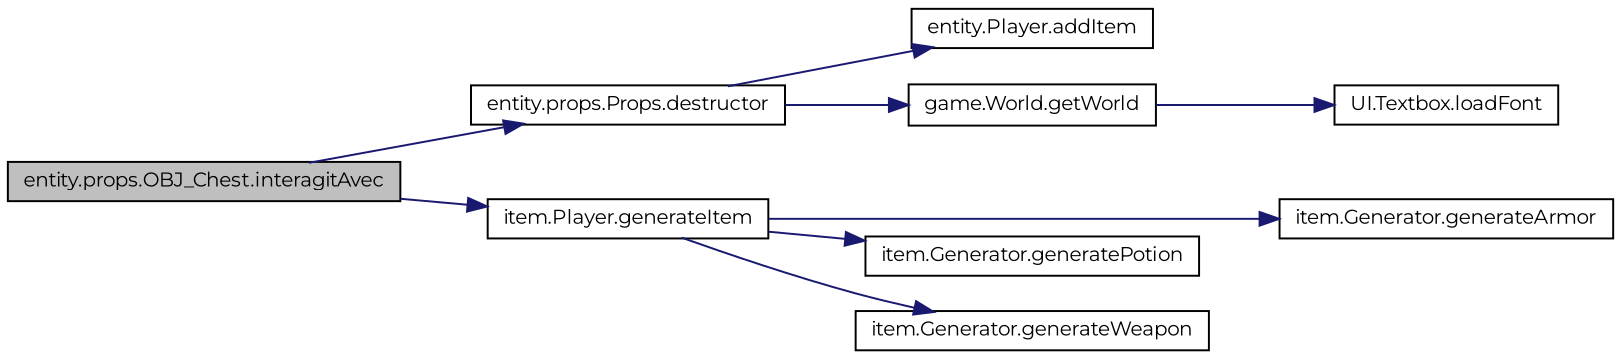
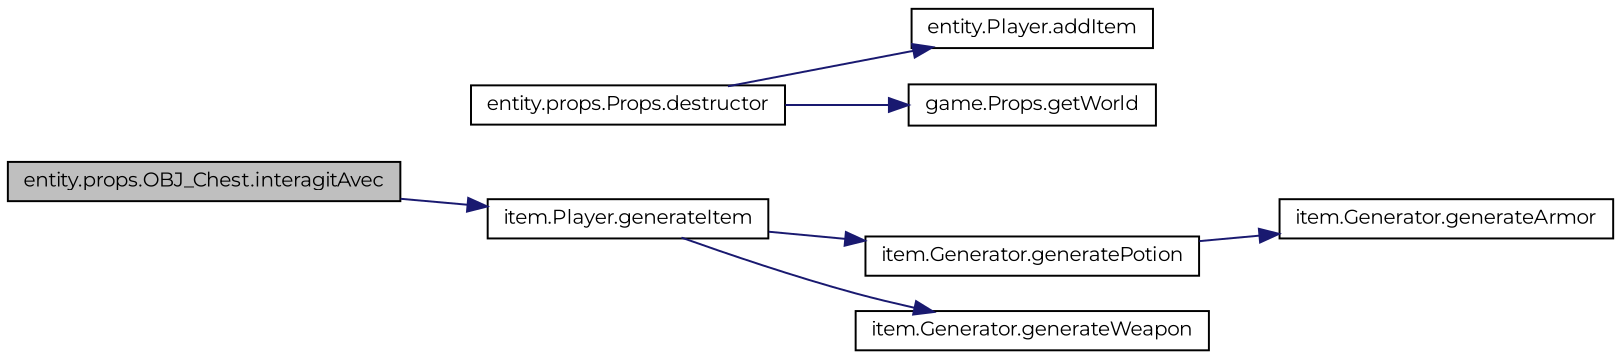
(1032, 105) -> (1032, 105)
(1446, 105) -> none
(406, 145) -> none
(1014, 219) -> (1229, 238)
